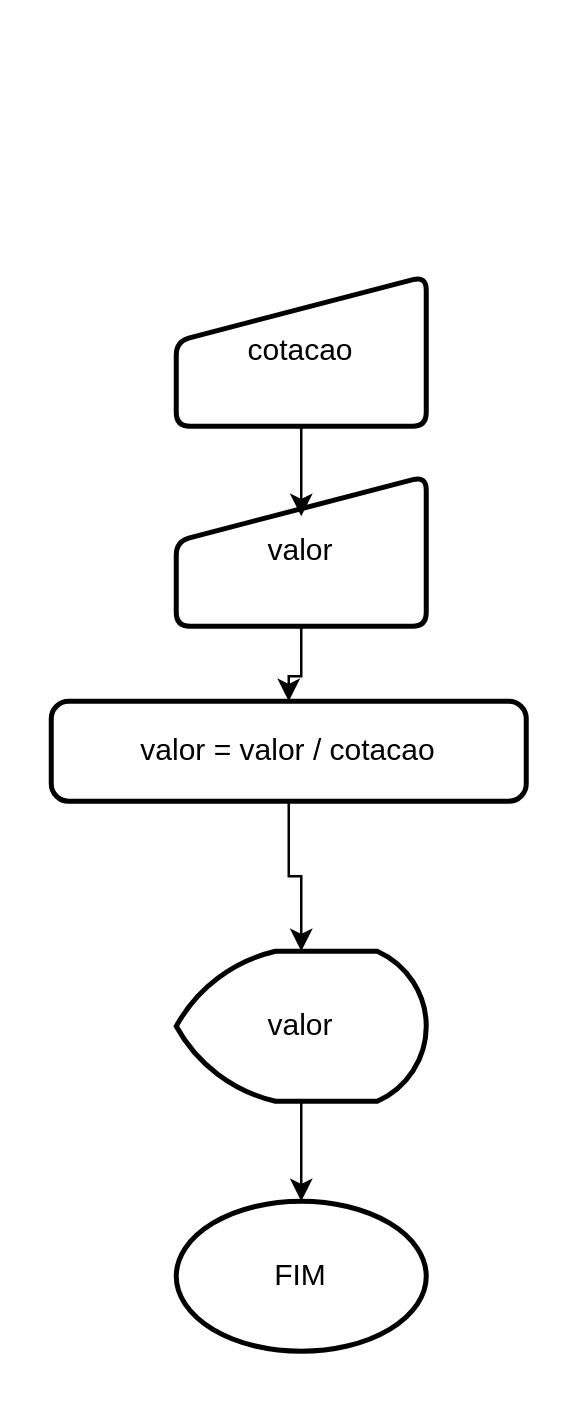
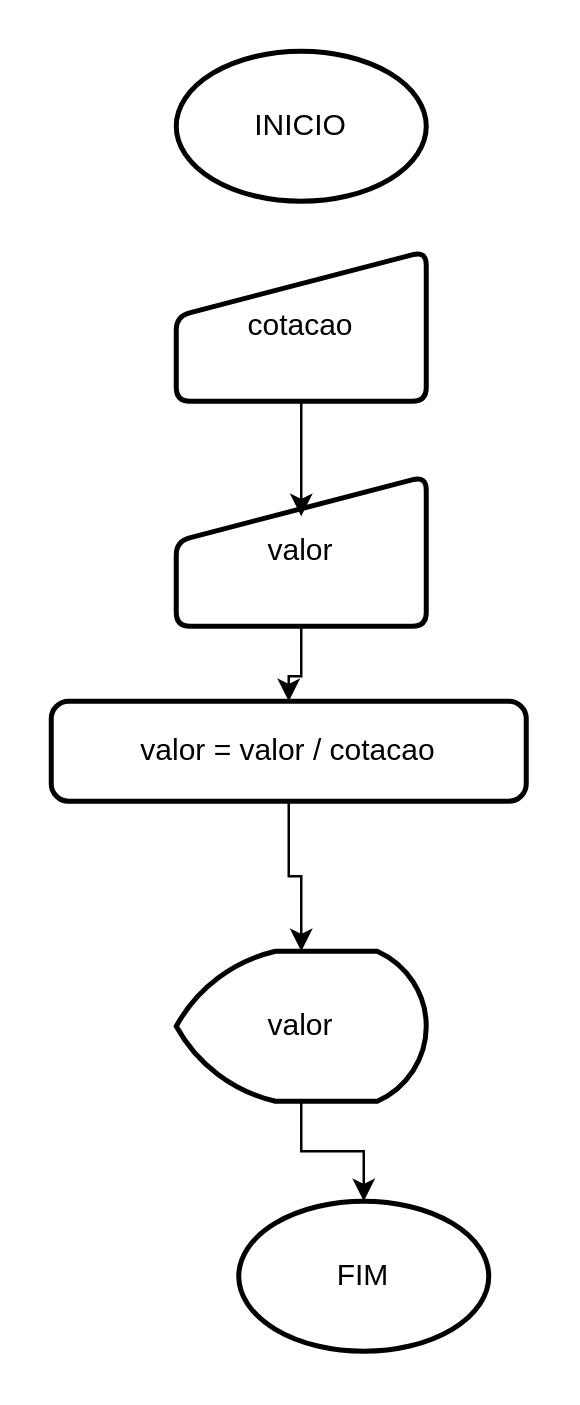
none -> (301, 126)
(301, 351) -> (301, 326)
(301, 1276) -> (364, 1276)
